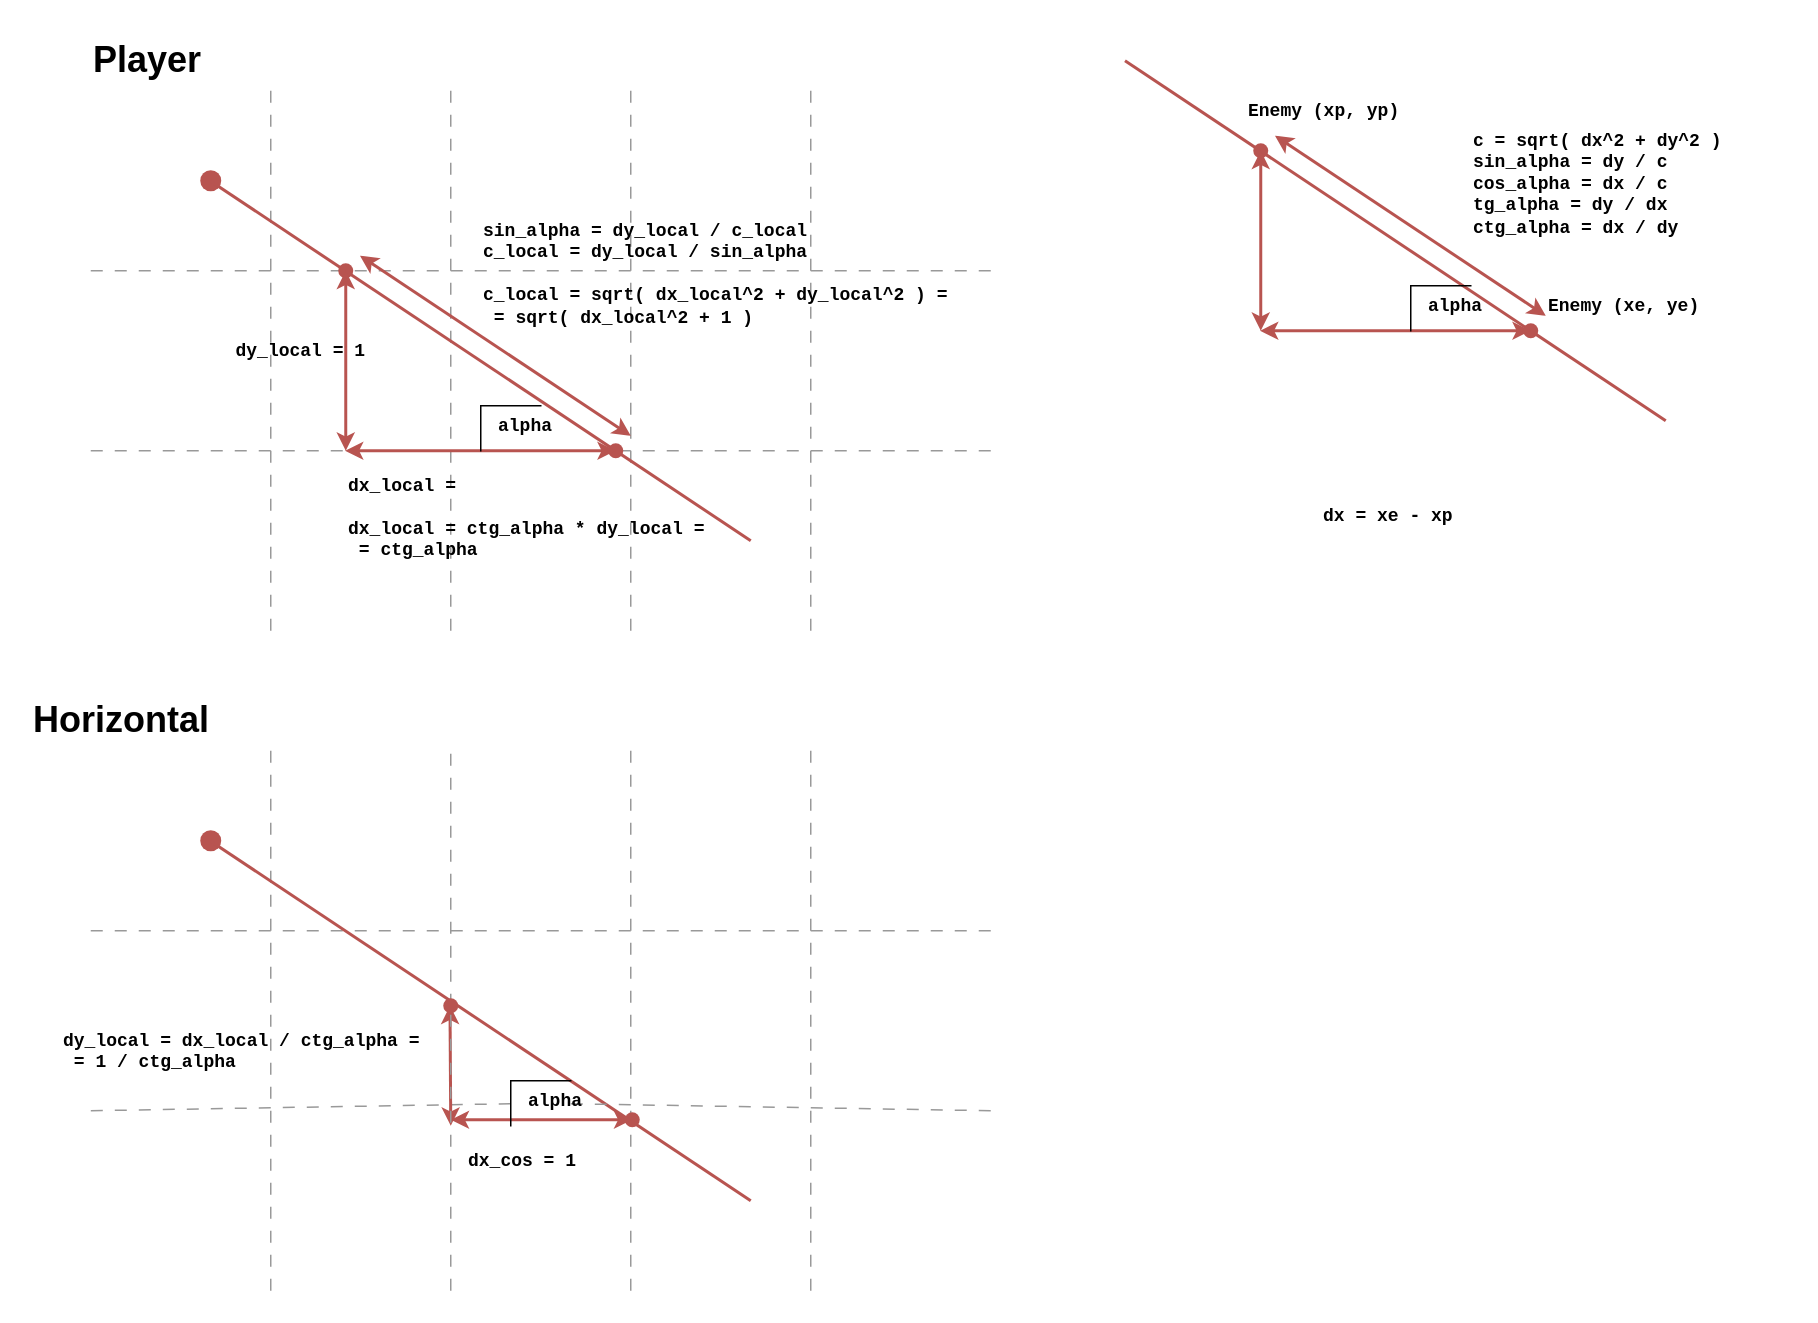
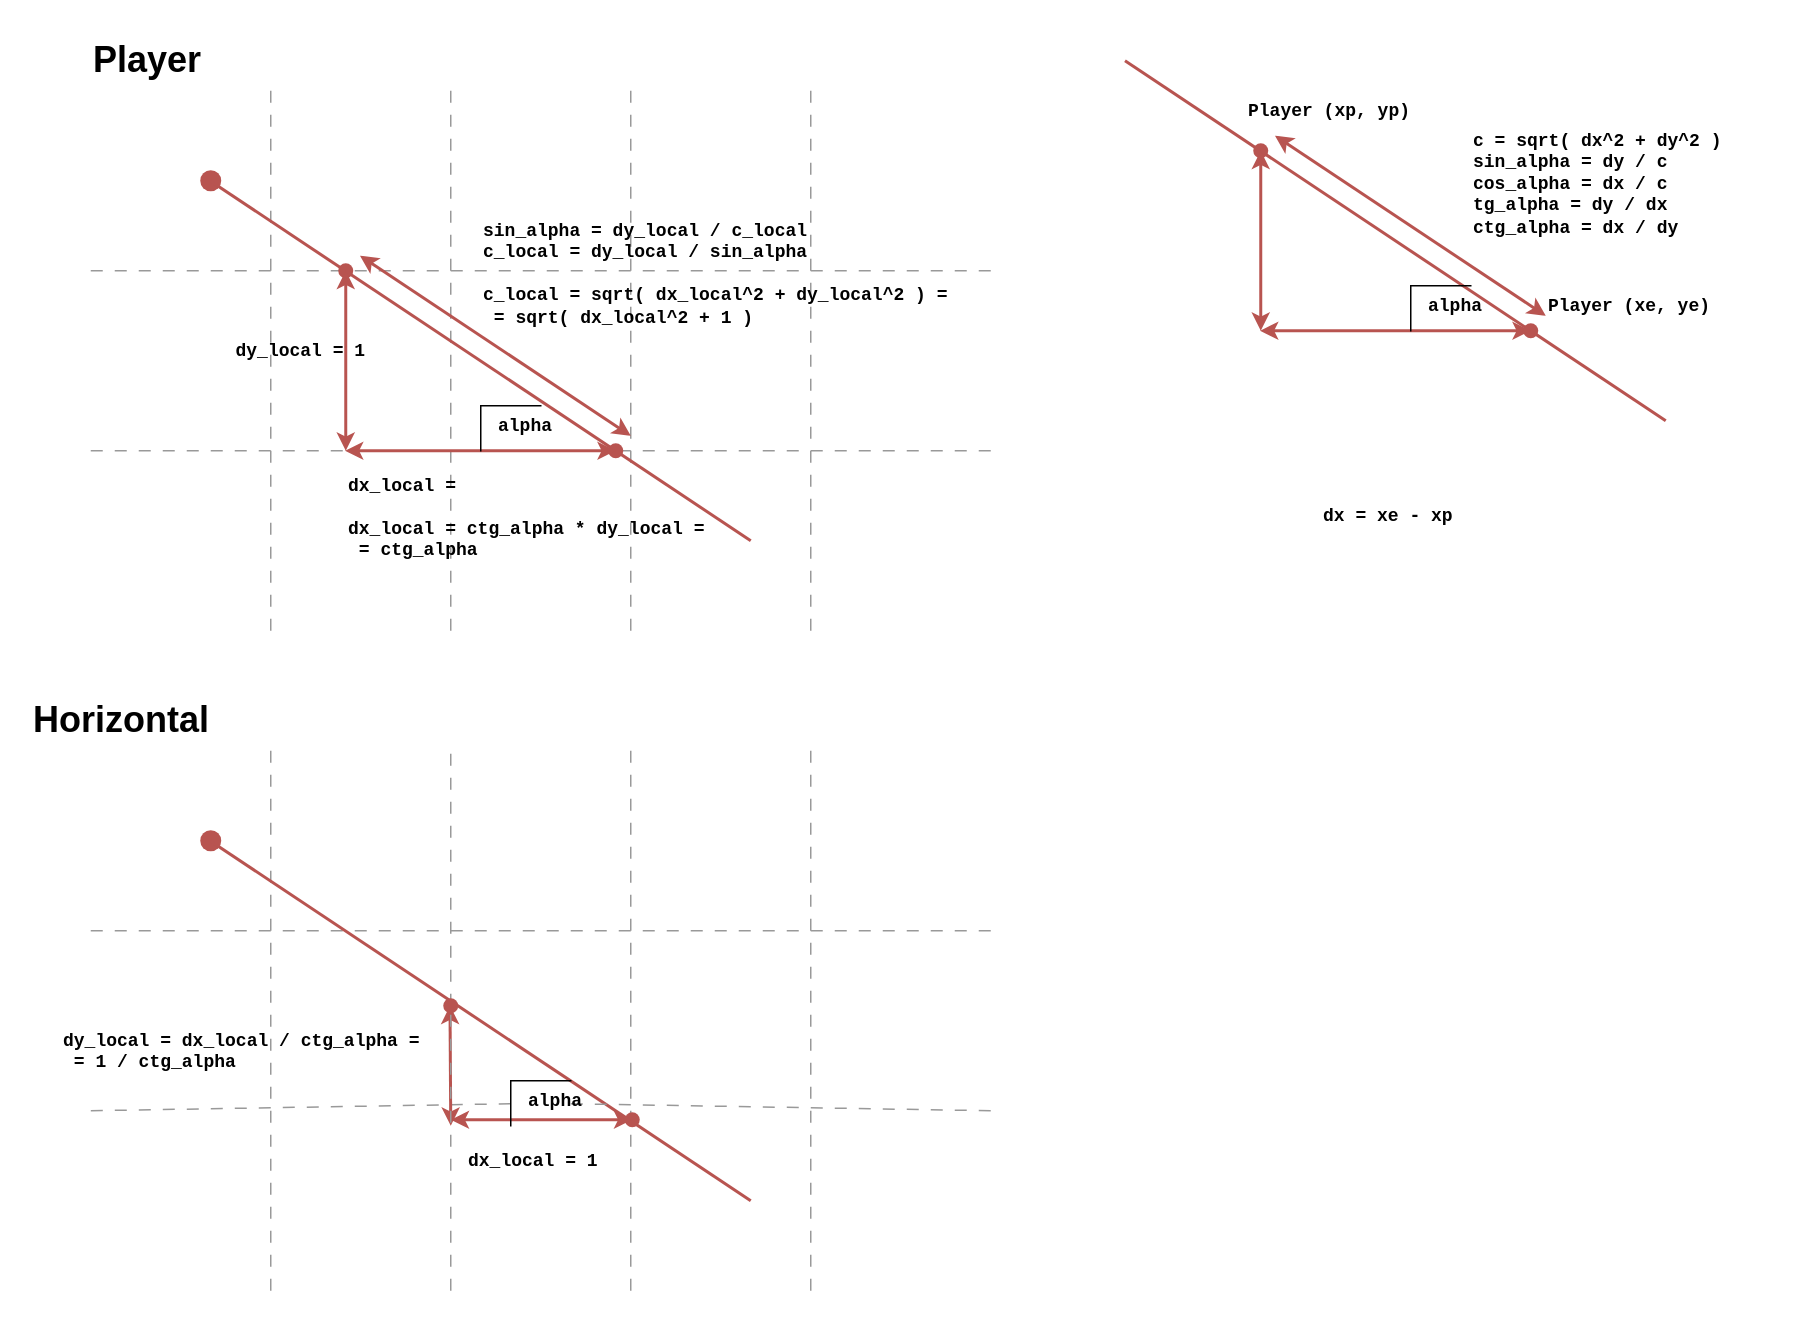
(1312, 112) -> (1315, 112)
(1612, 307) -> (1615, 307)
(514, 1162) -> (520, 1162)
